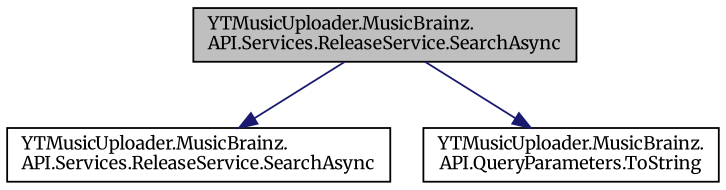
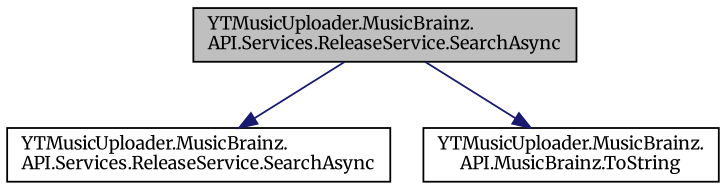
(571, 155) -> (571, 155)
